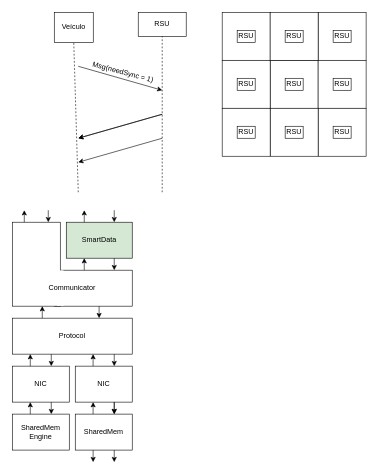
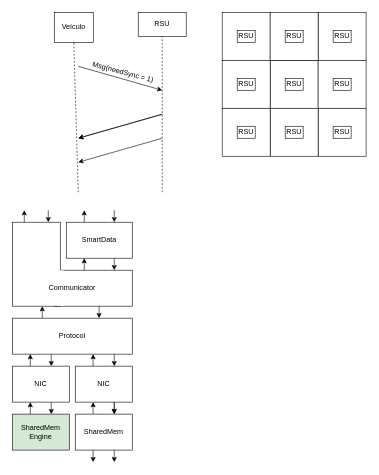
(99, 240) -> (99, 240)
(41, 432) -> (41, 432)
